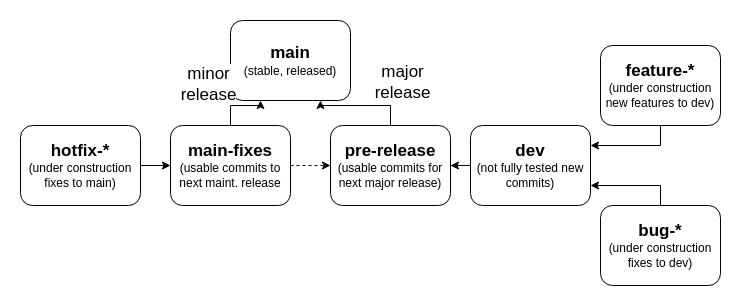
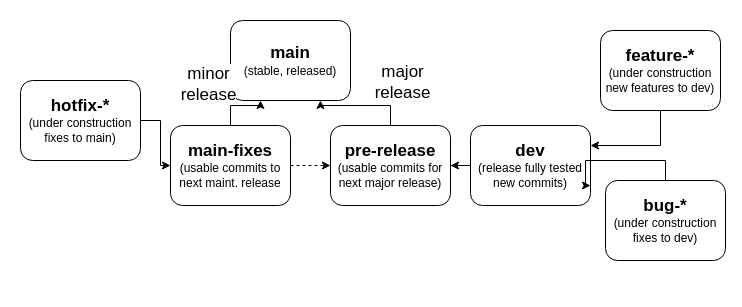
(661, 86) -> (661, 71)
(81, 166) -> (81, 121)
(531, 166) -> (531, 166)
(661, 246) -> (666, 221)
